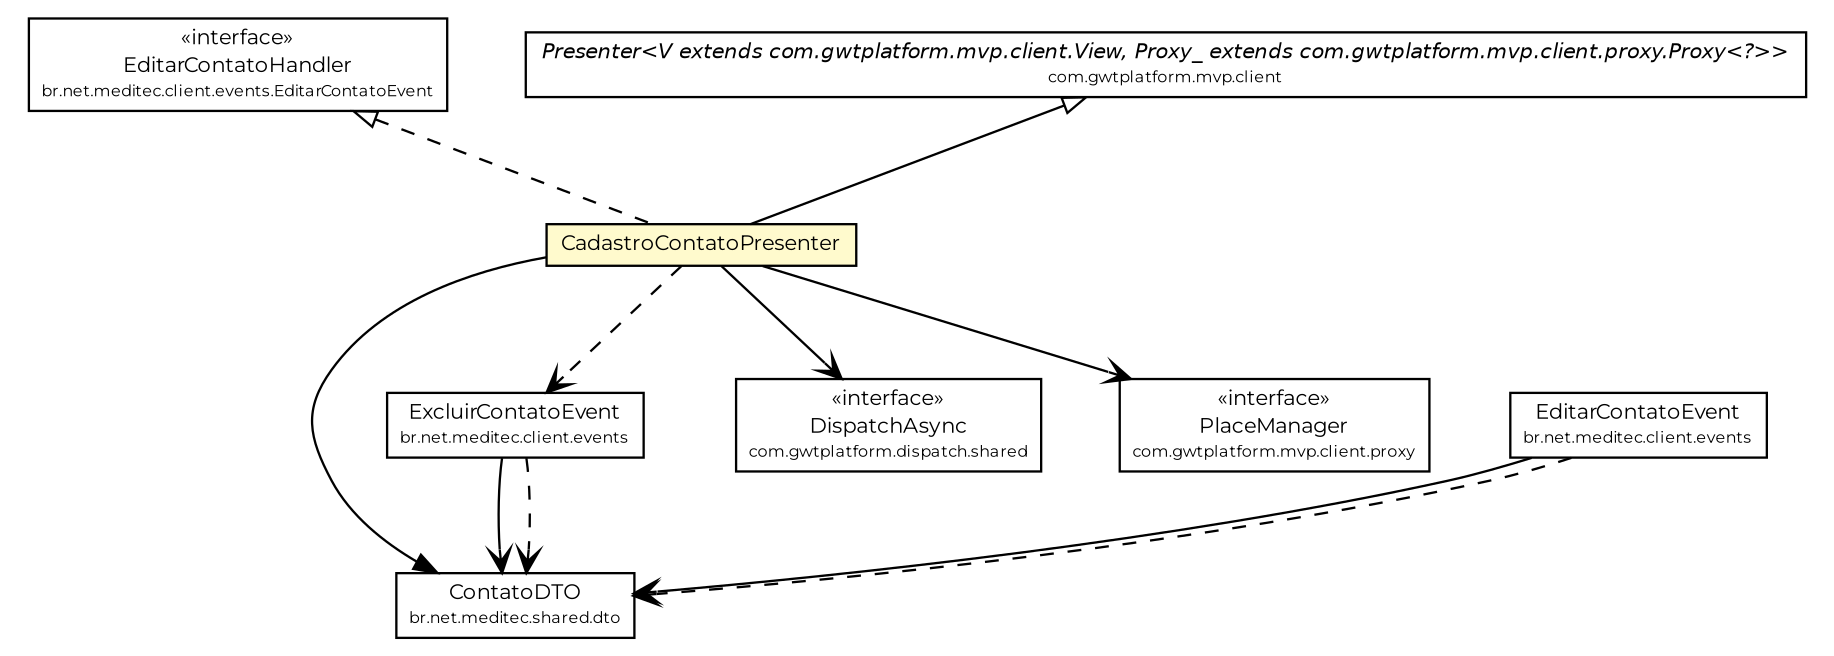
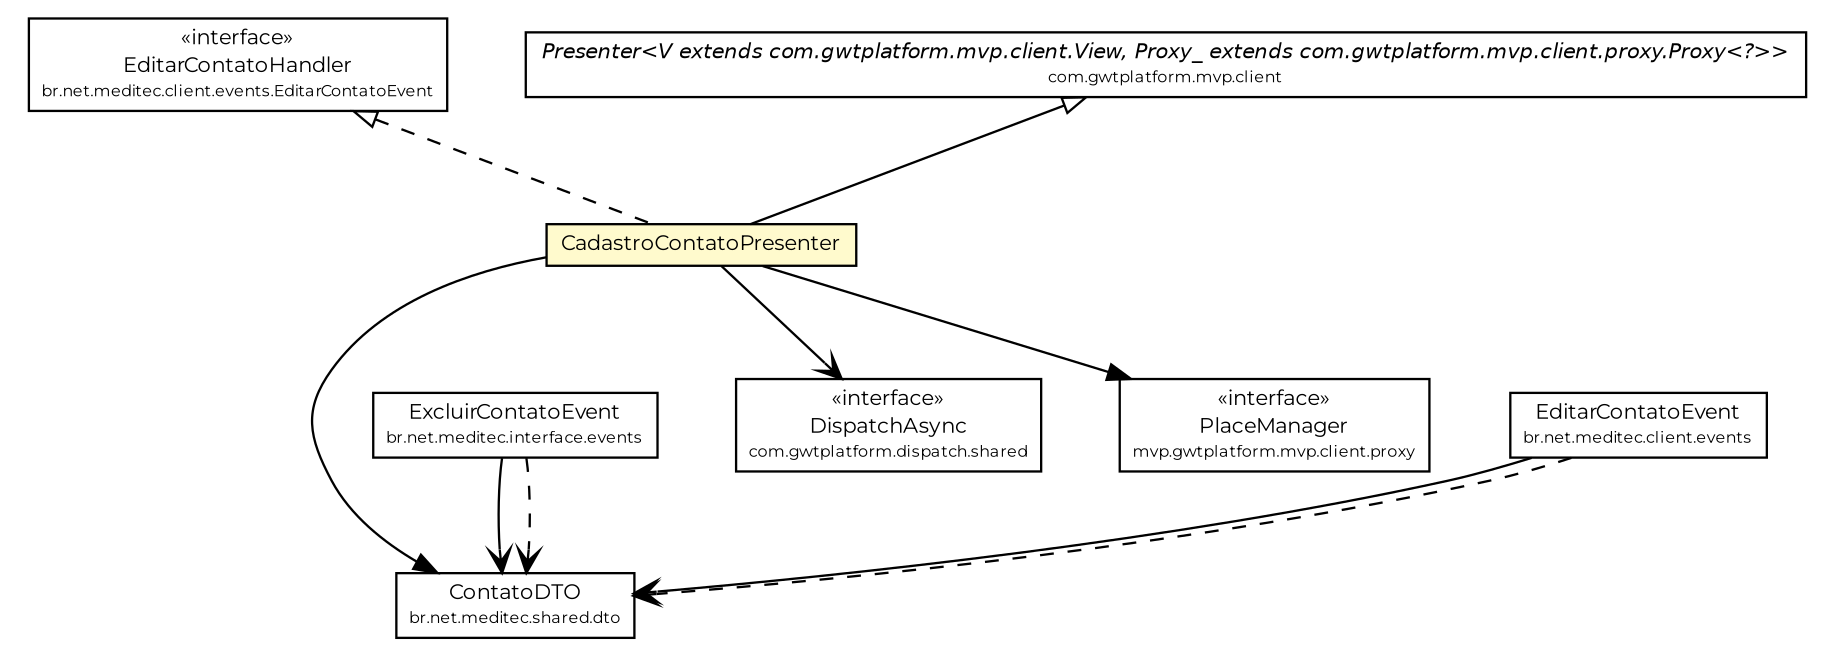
(935, 319) -> (935, 319)
(623, 321) -> none
(515, 438) -> (515, 438)
(1275, 452) -> (1275, 452)
